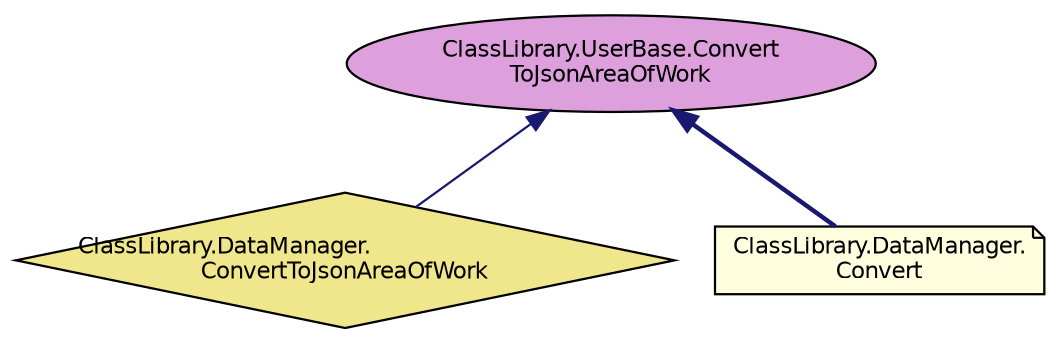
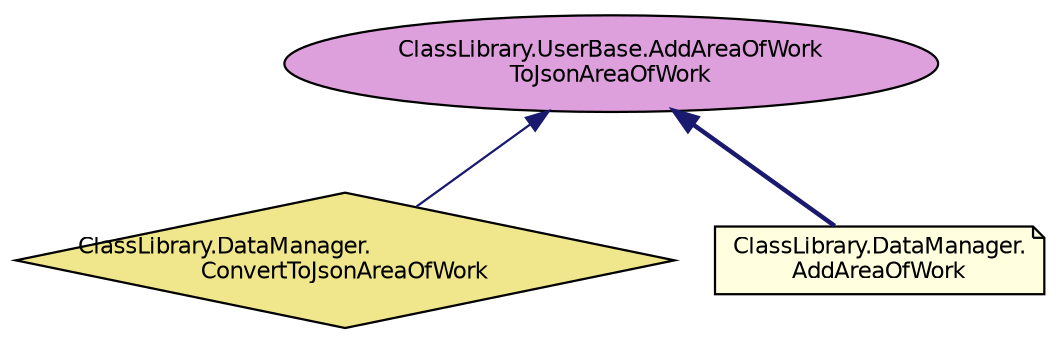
(611, 64) -> (611, 64)
(880, 260) -> (880, 260)
